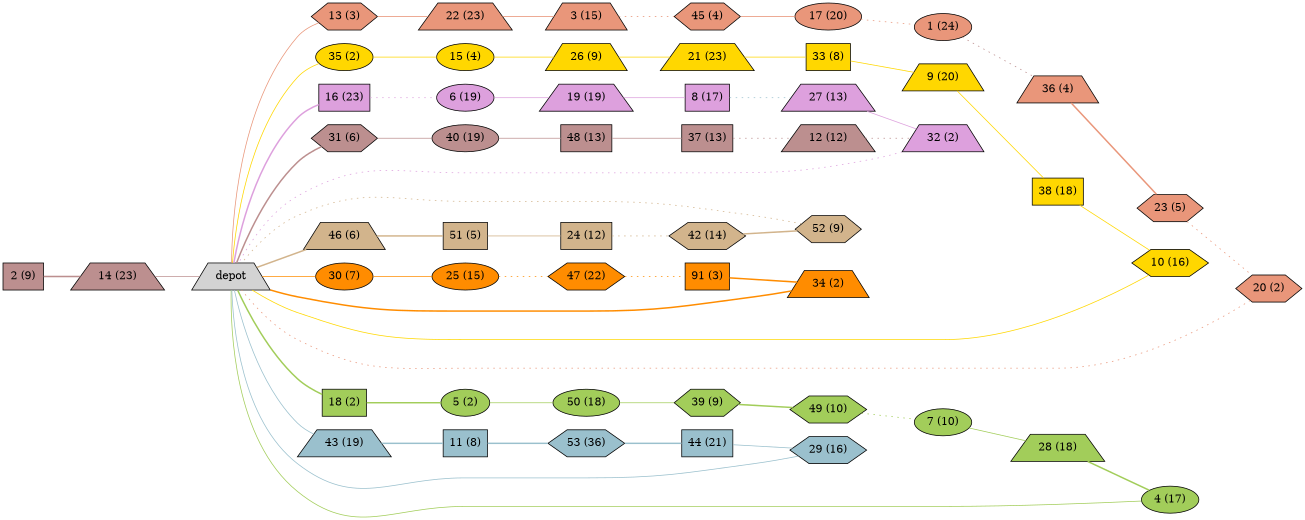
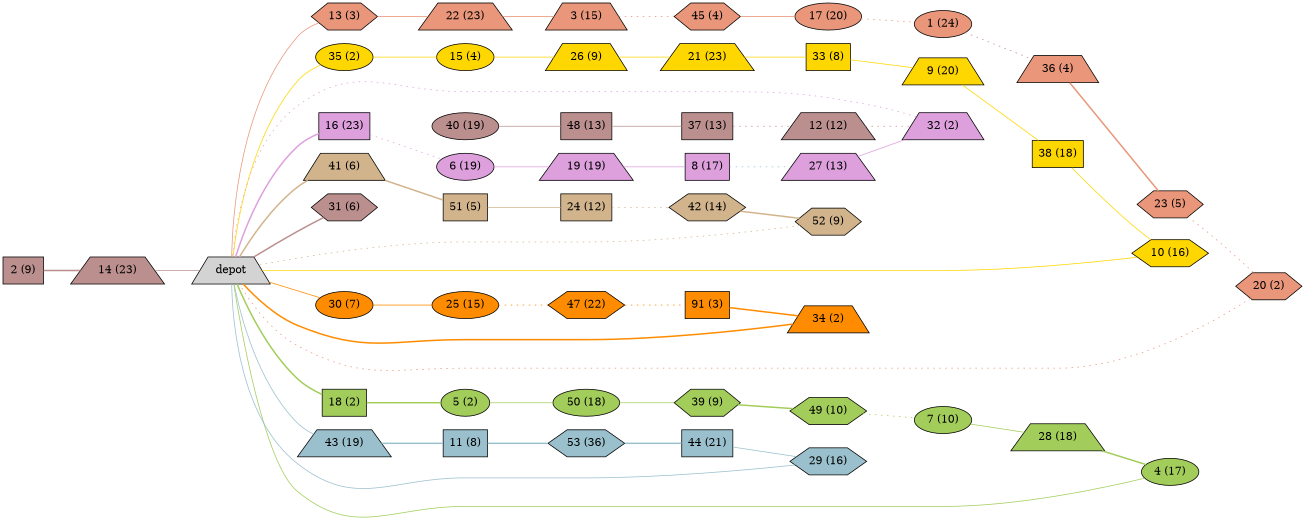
(405, 138) -> none
(344, 236) -> (344, 167)
